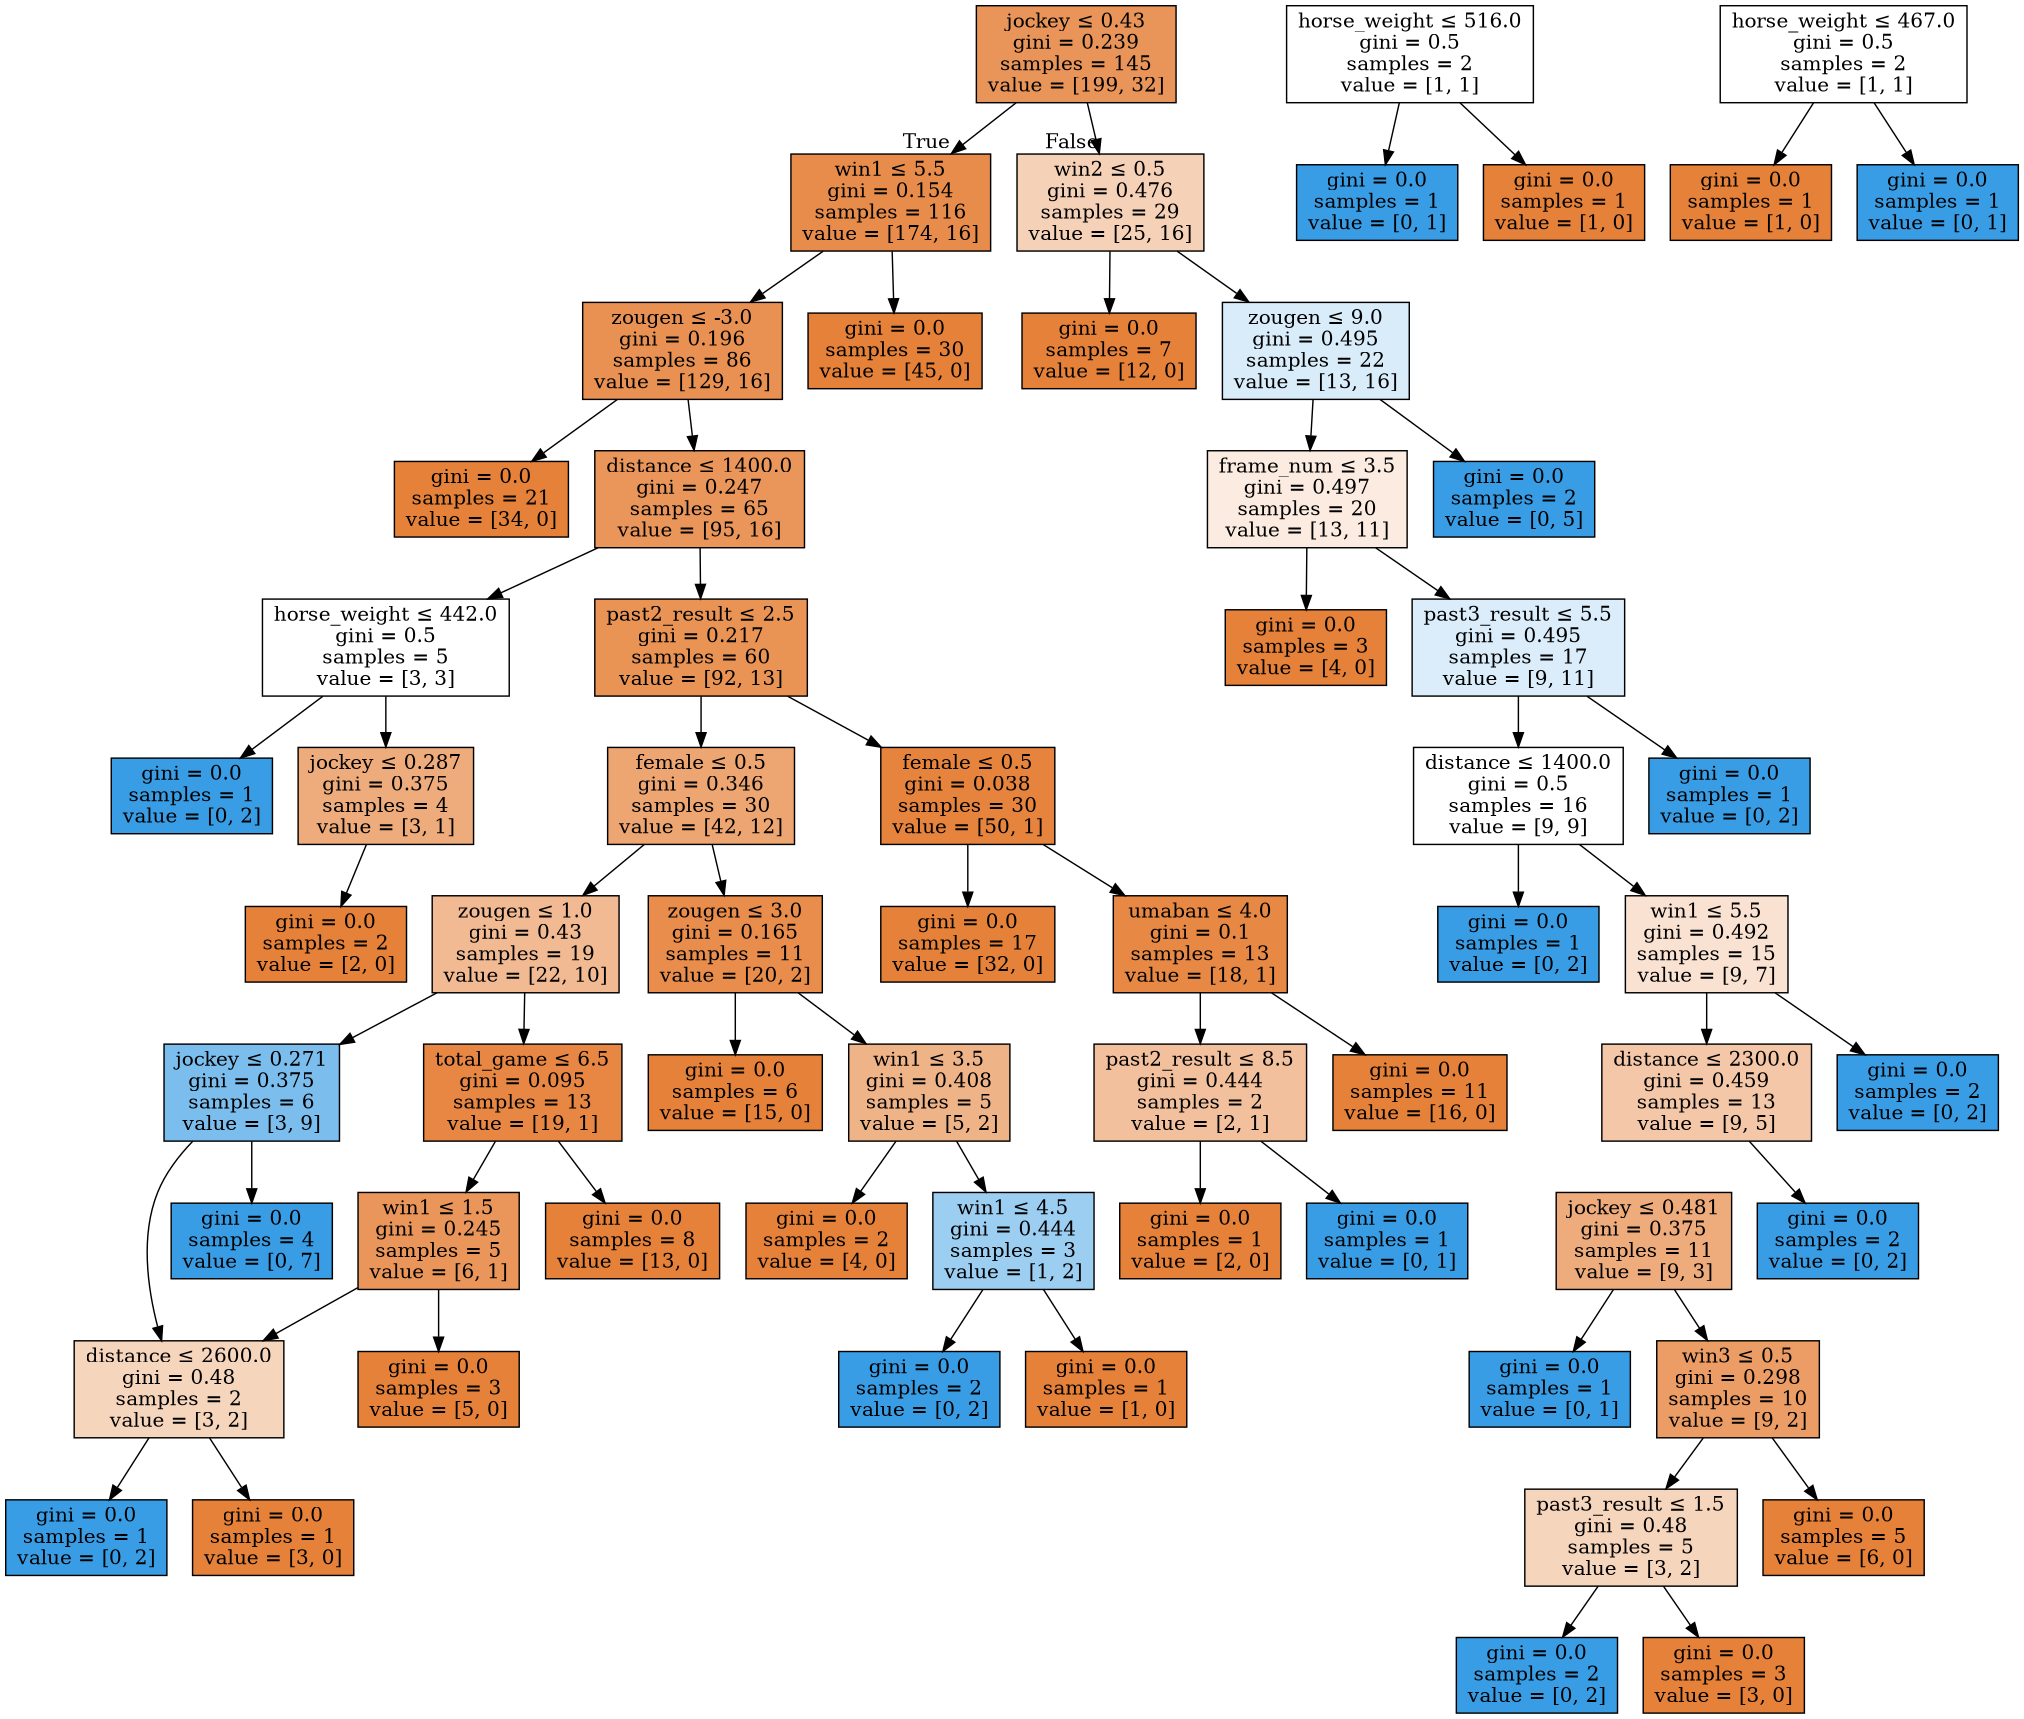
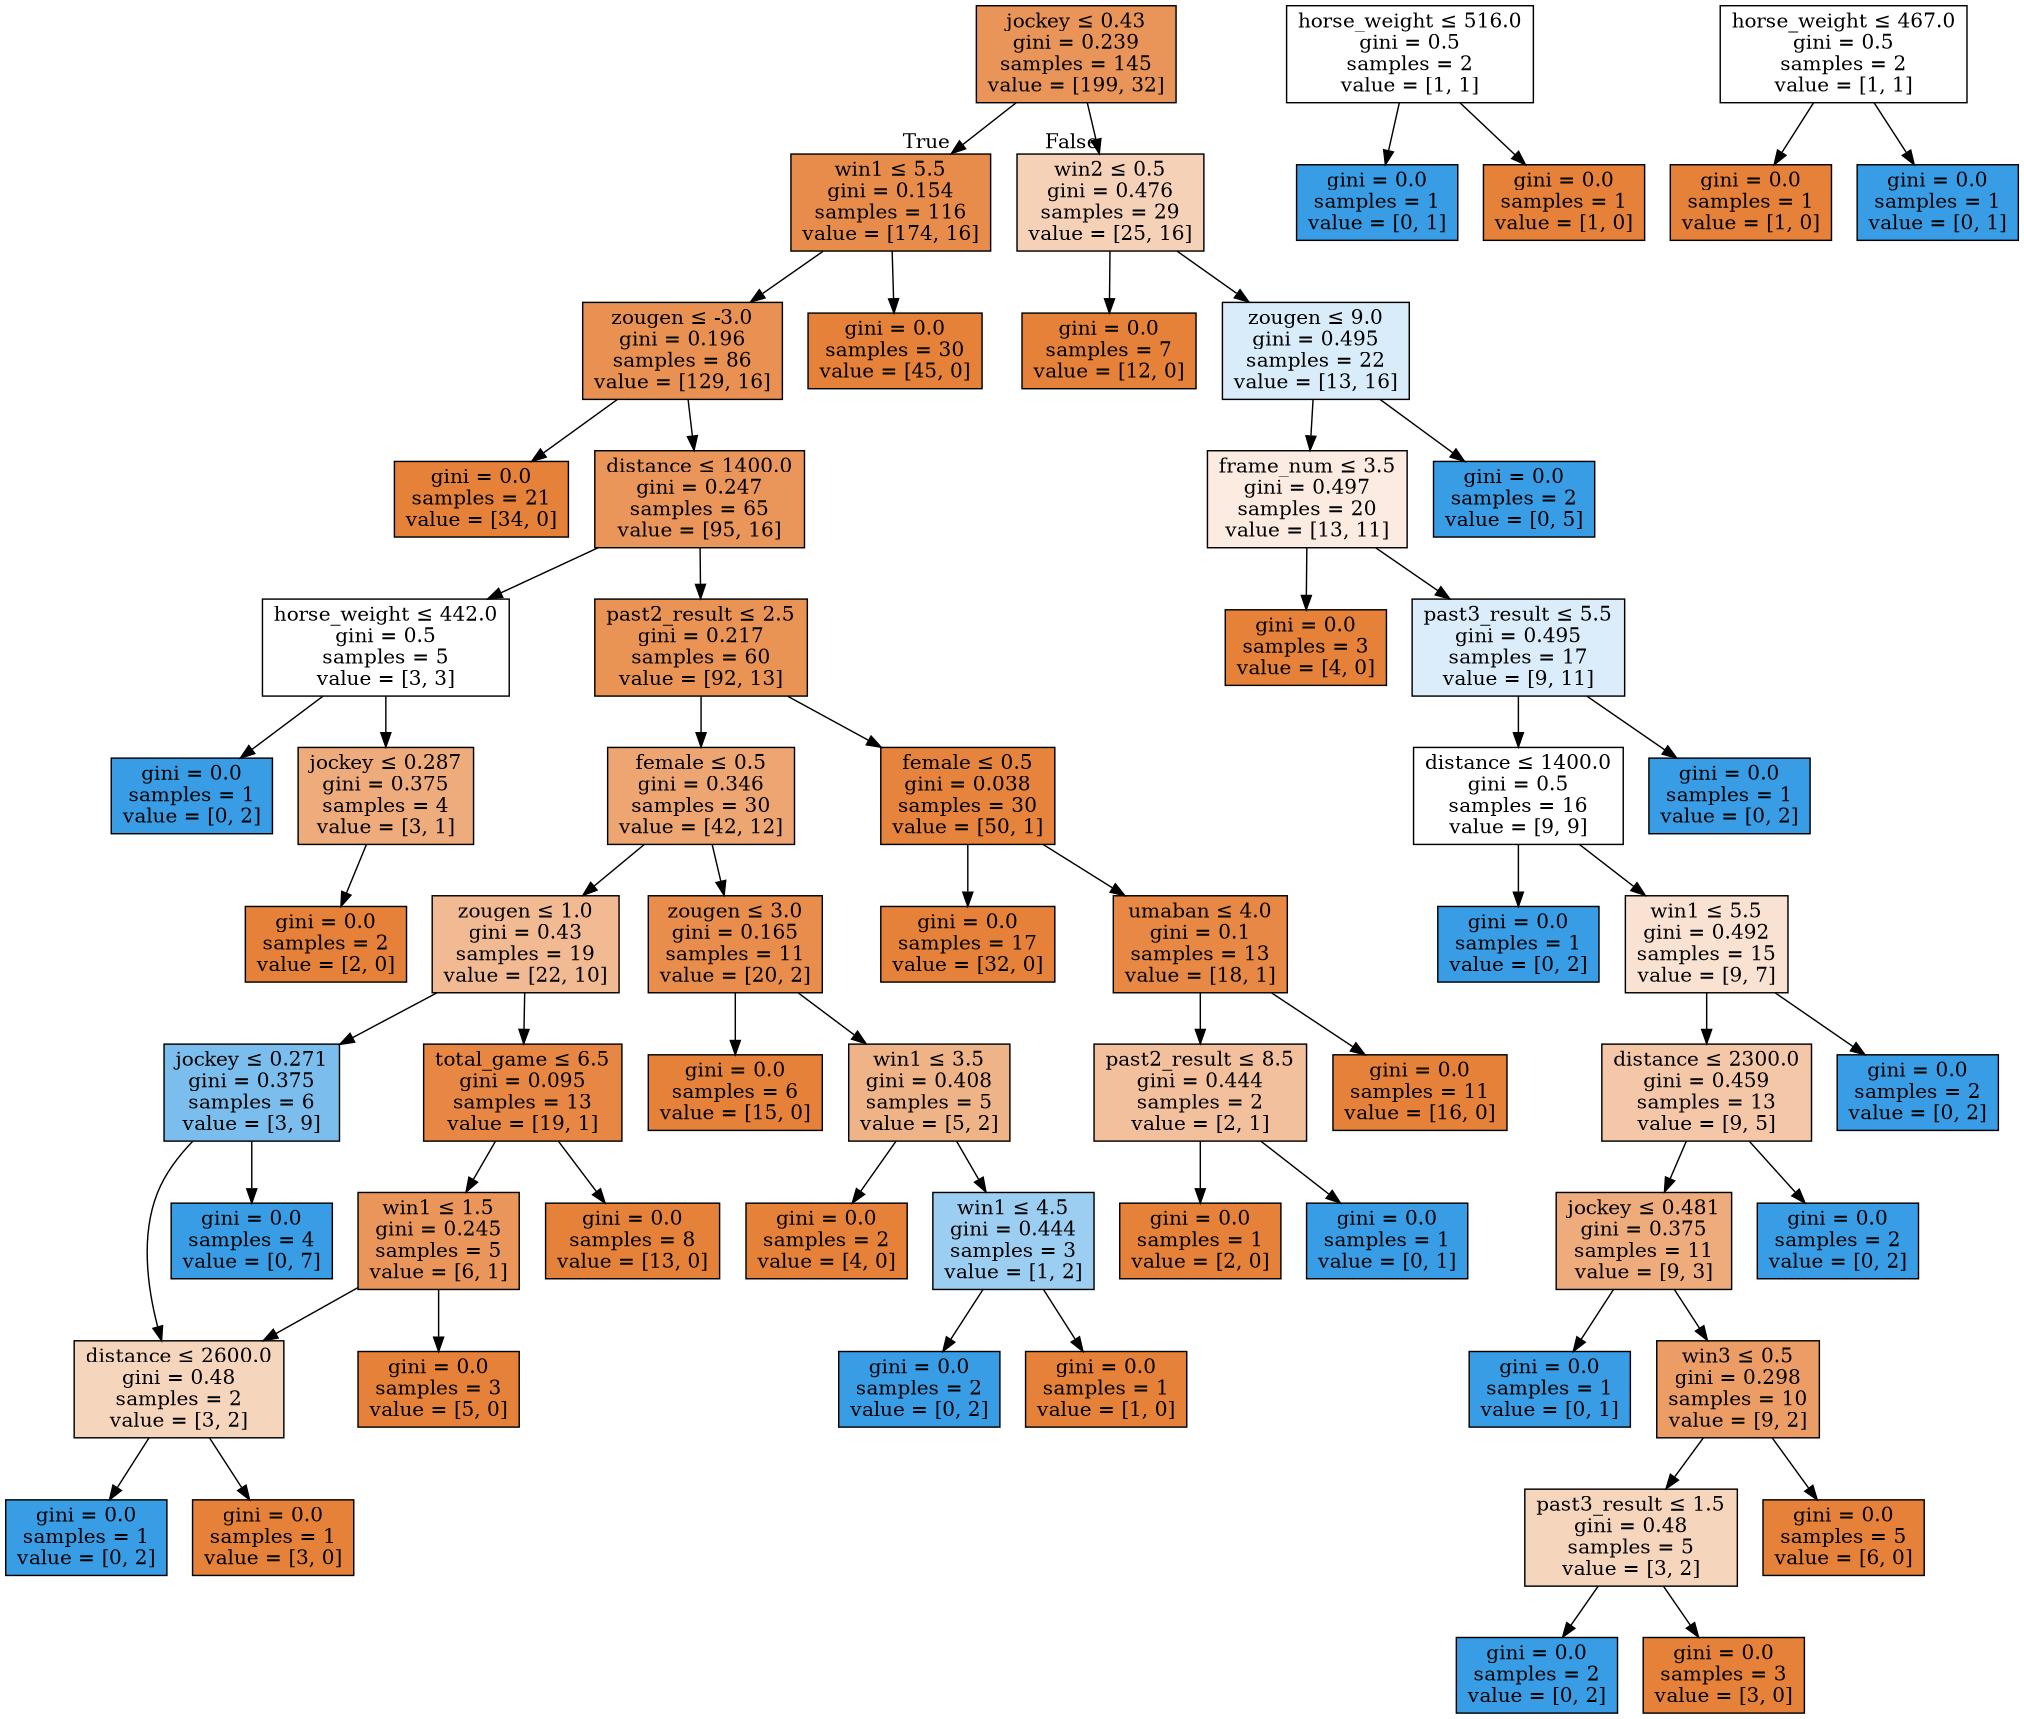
none -> (1678, 1160)
